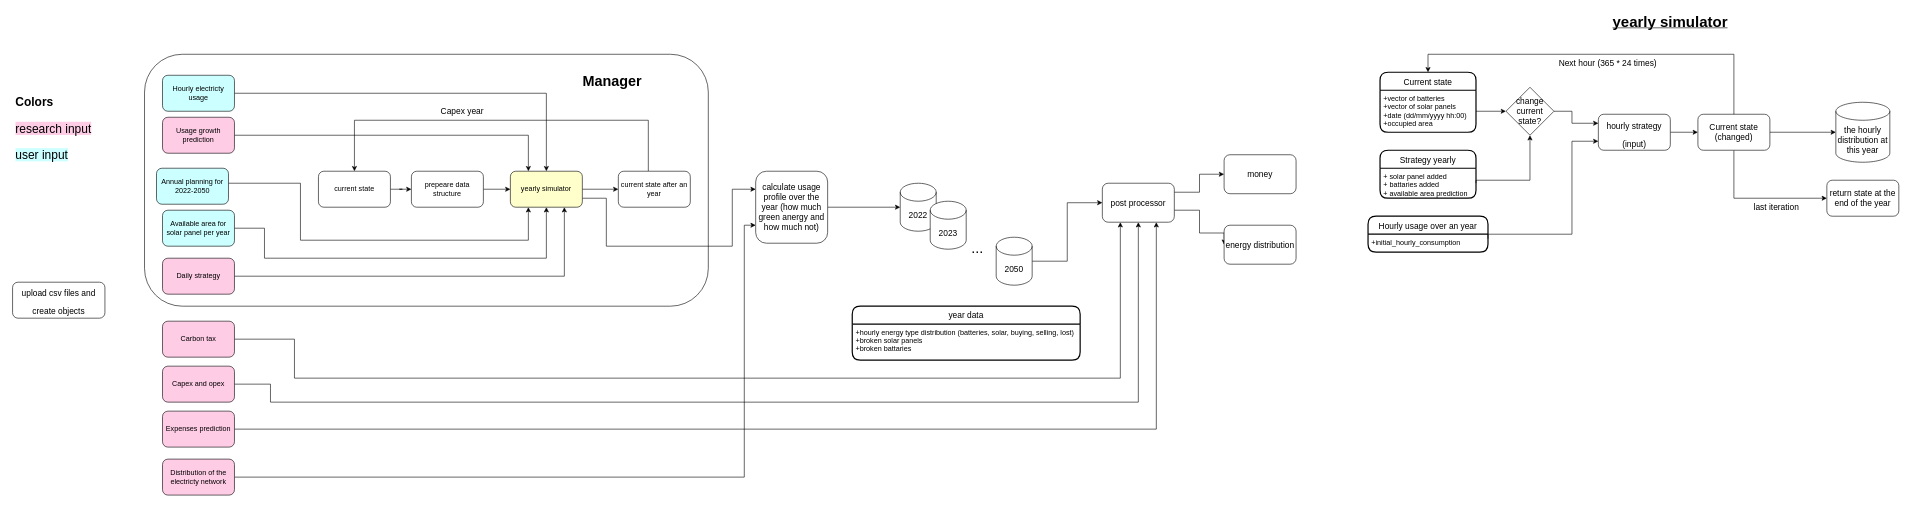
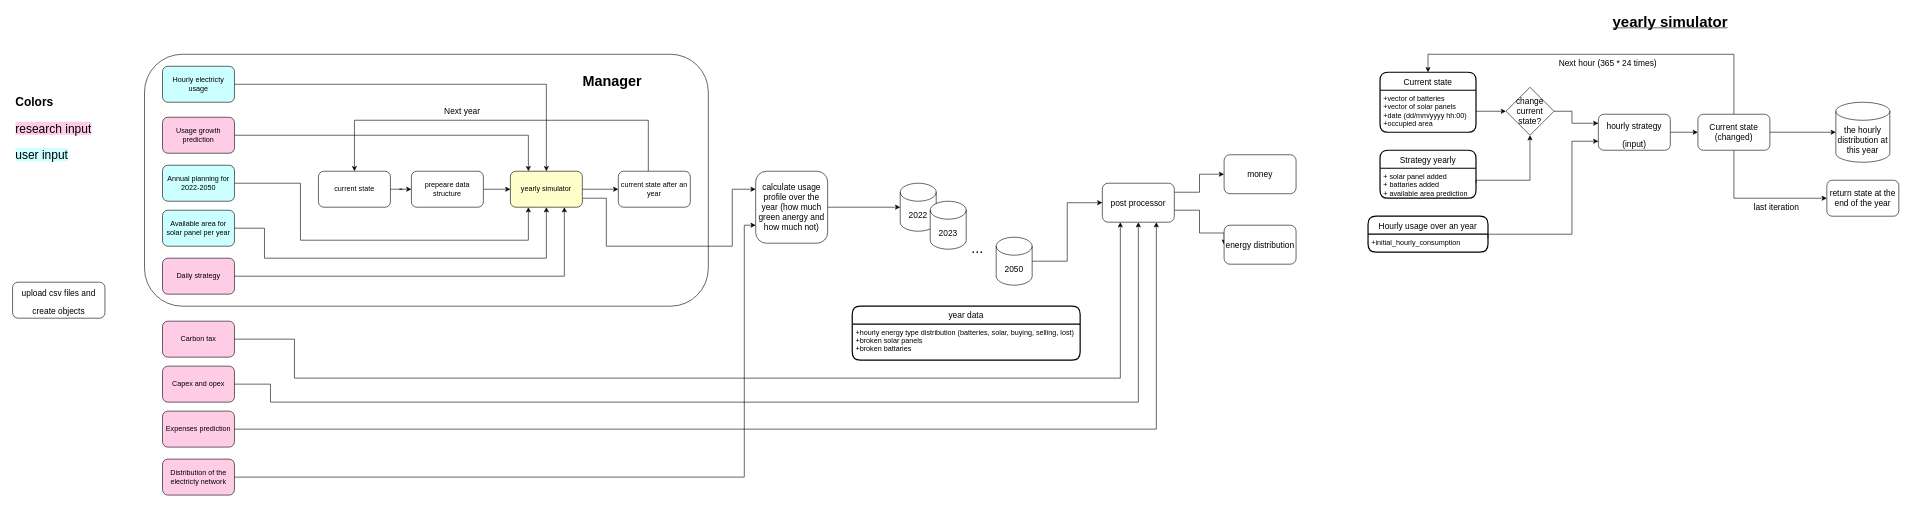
(198, 93) -> (198, 84)
(462, 111) -> (462, 111)
(192, 186) -> (198, 183)
